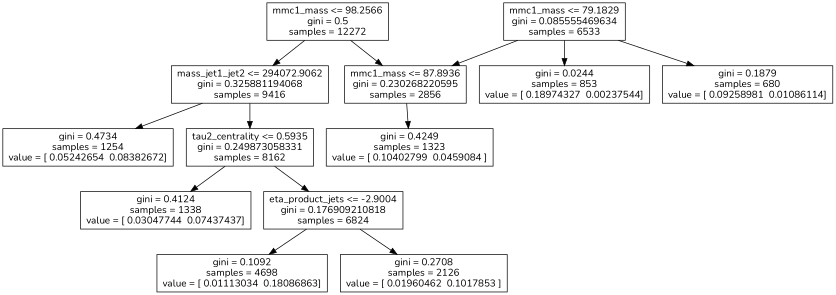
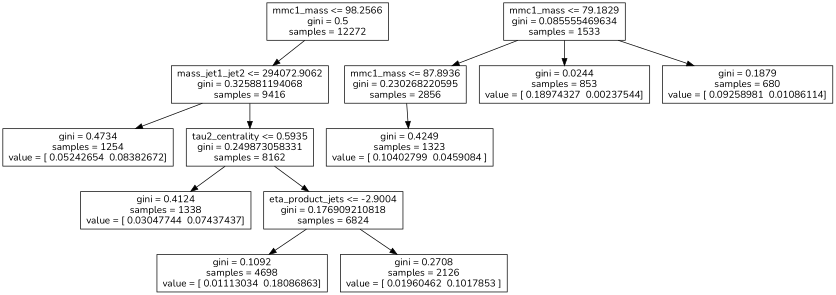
(564, 22) -> (564, 22)
(364, 51) -> none
